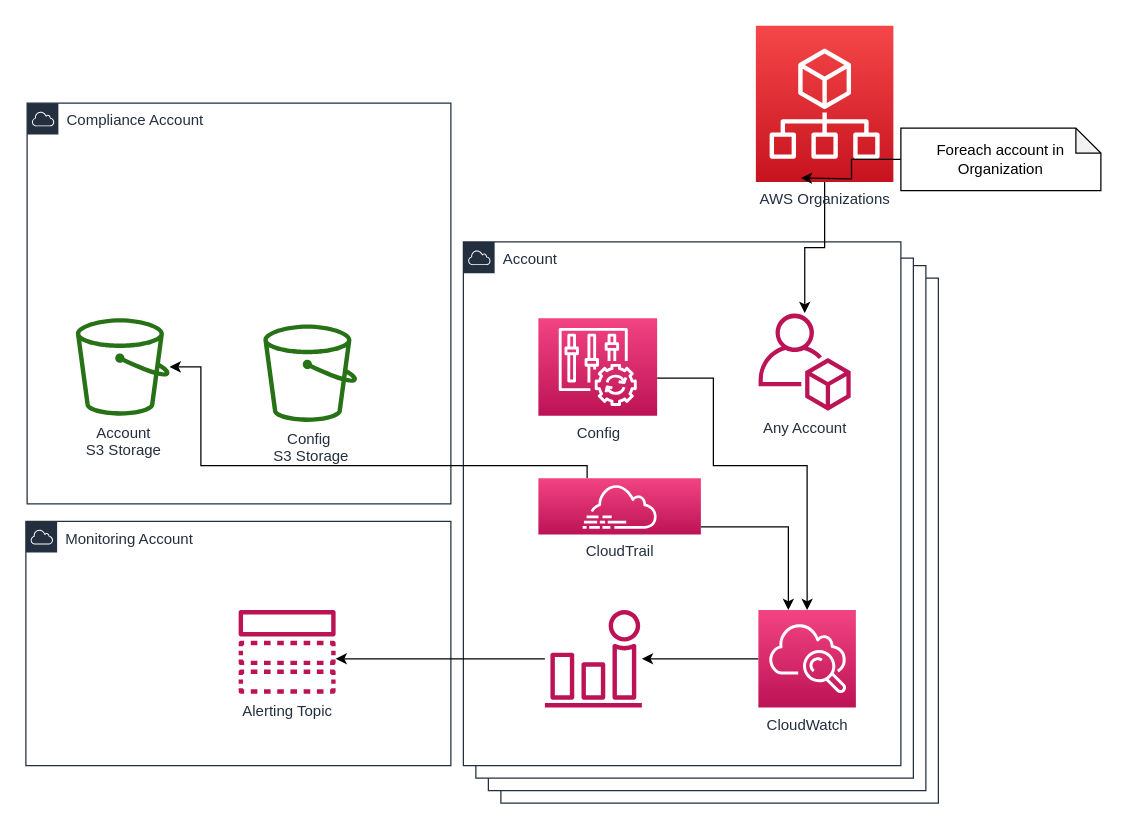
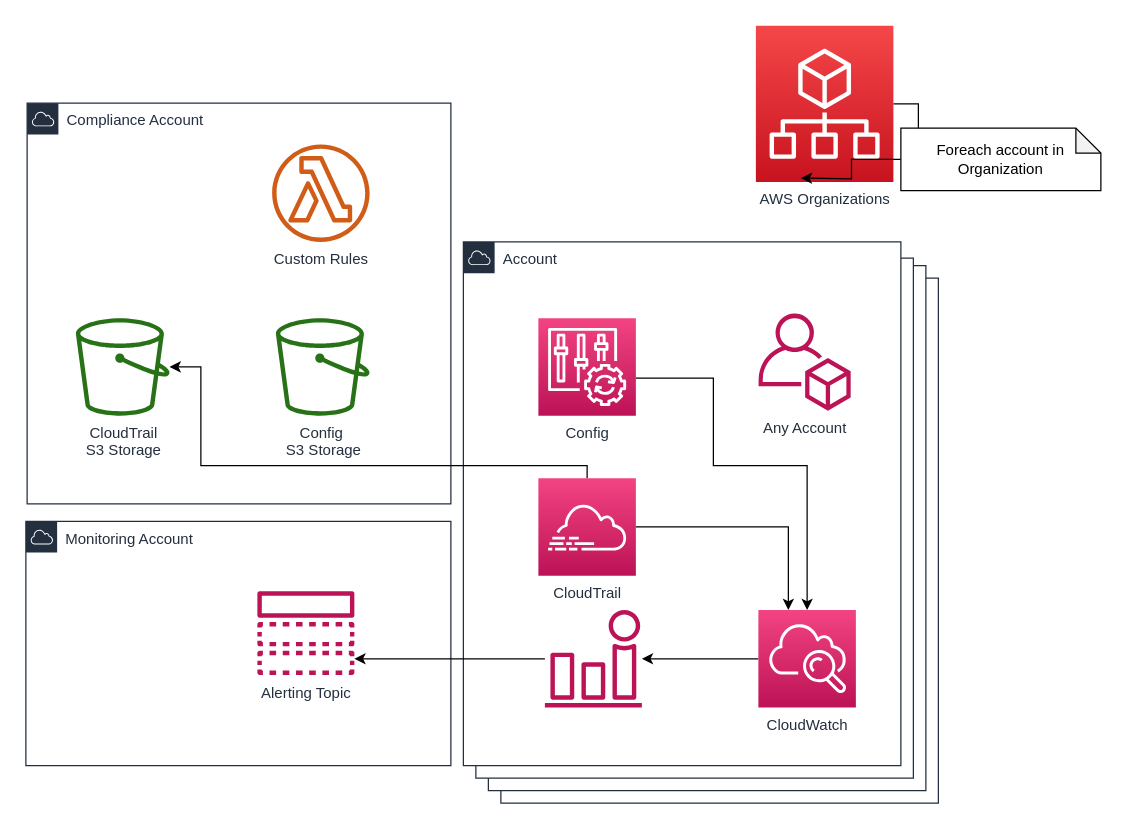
none -> (321, 193)
(819, 248) -> (917, 104)
(598, 367) -> (587, 367)
(310, 373) -> (323, 367)
(124, 442) -> (124, 442)
(619, 506) -> (587, 527)
(287, 652) -> (306, 633)
